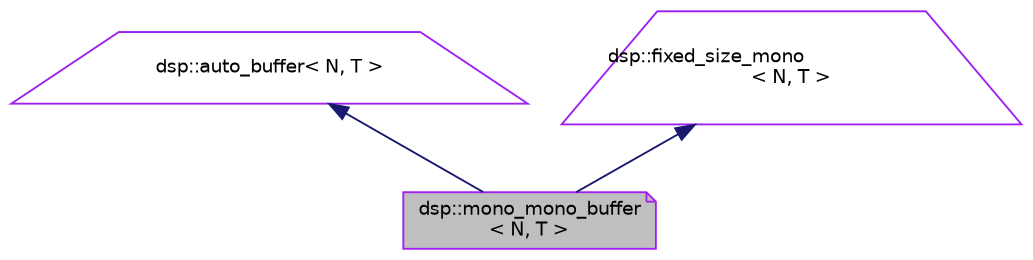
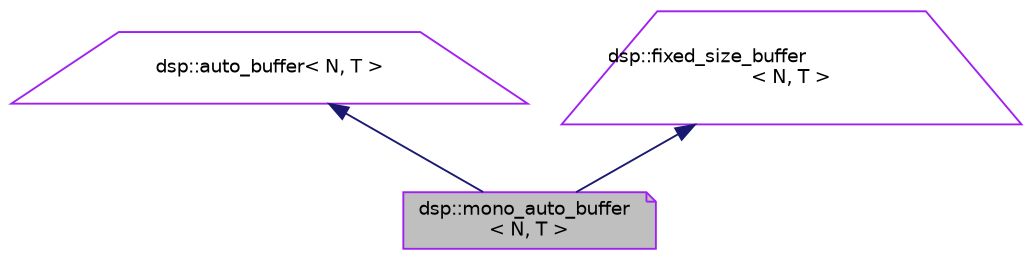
(792, 68) -> (792, 68)
(530, 221) -> (530, 221)
